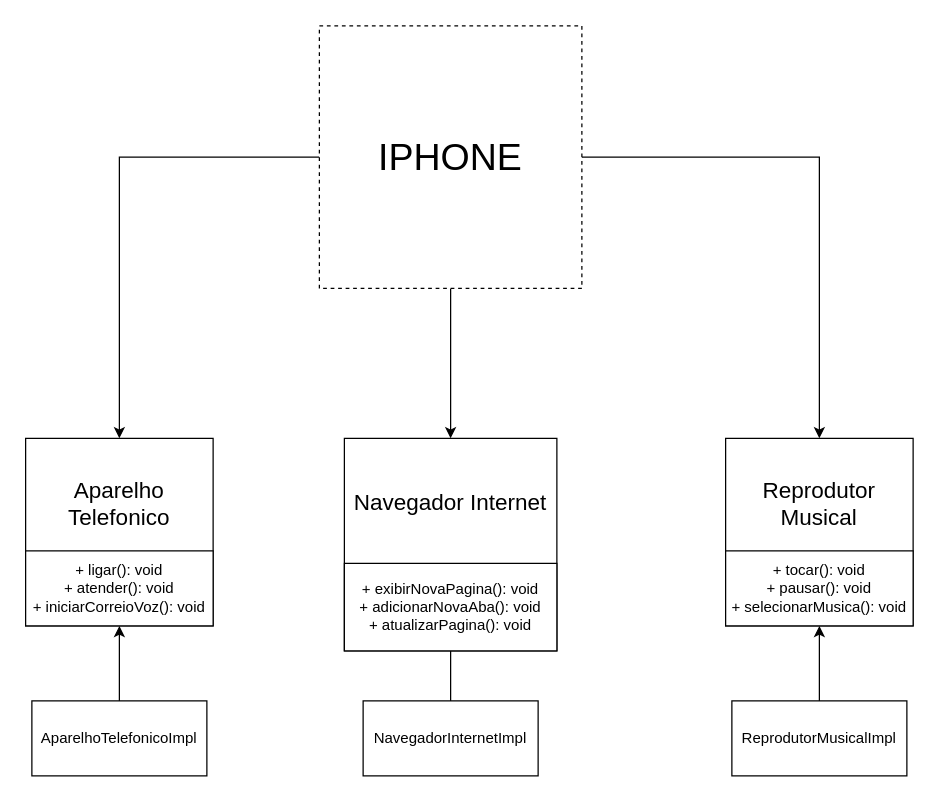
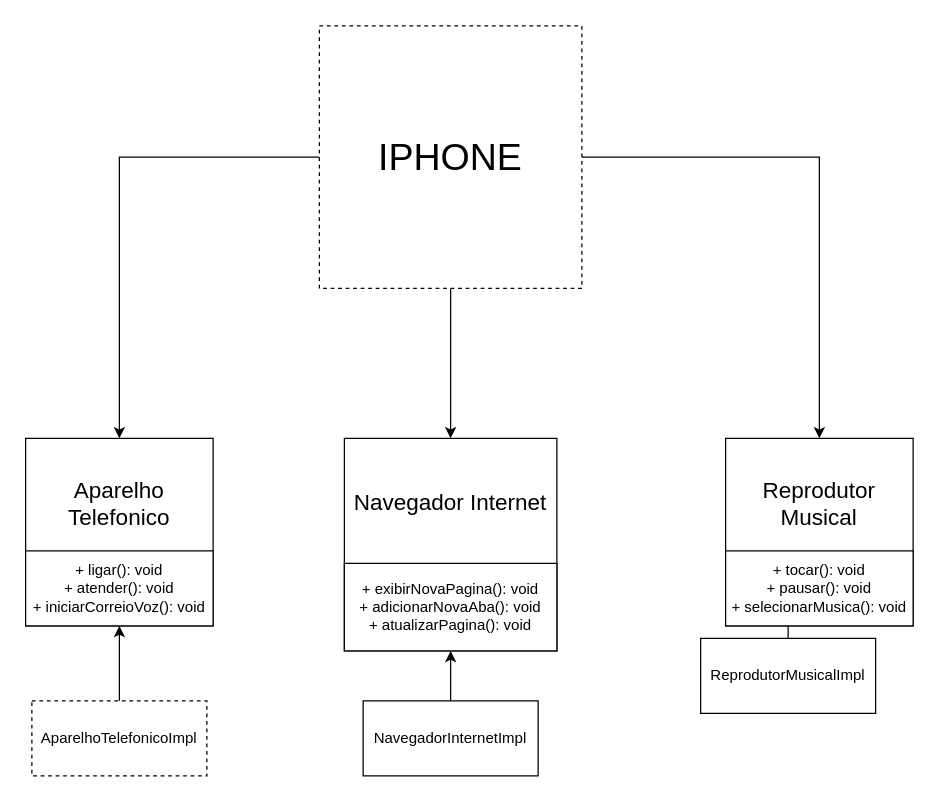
(451, 657) -> (451, 661)
(119, 738) -> (119, 738)
(819, 738) -> (788, 676)
